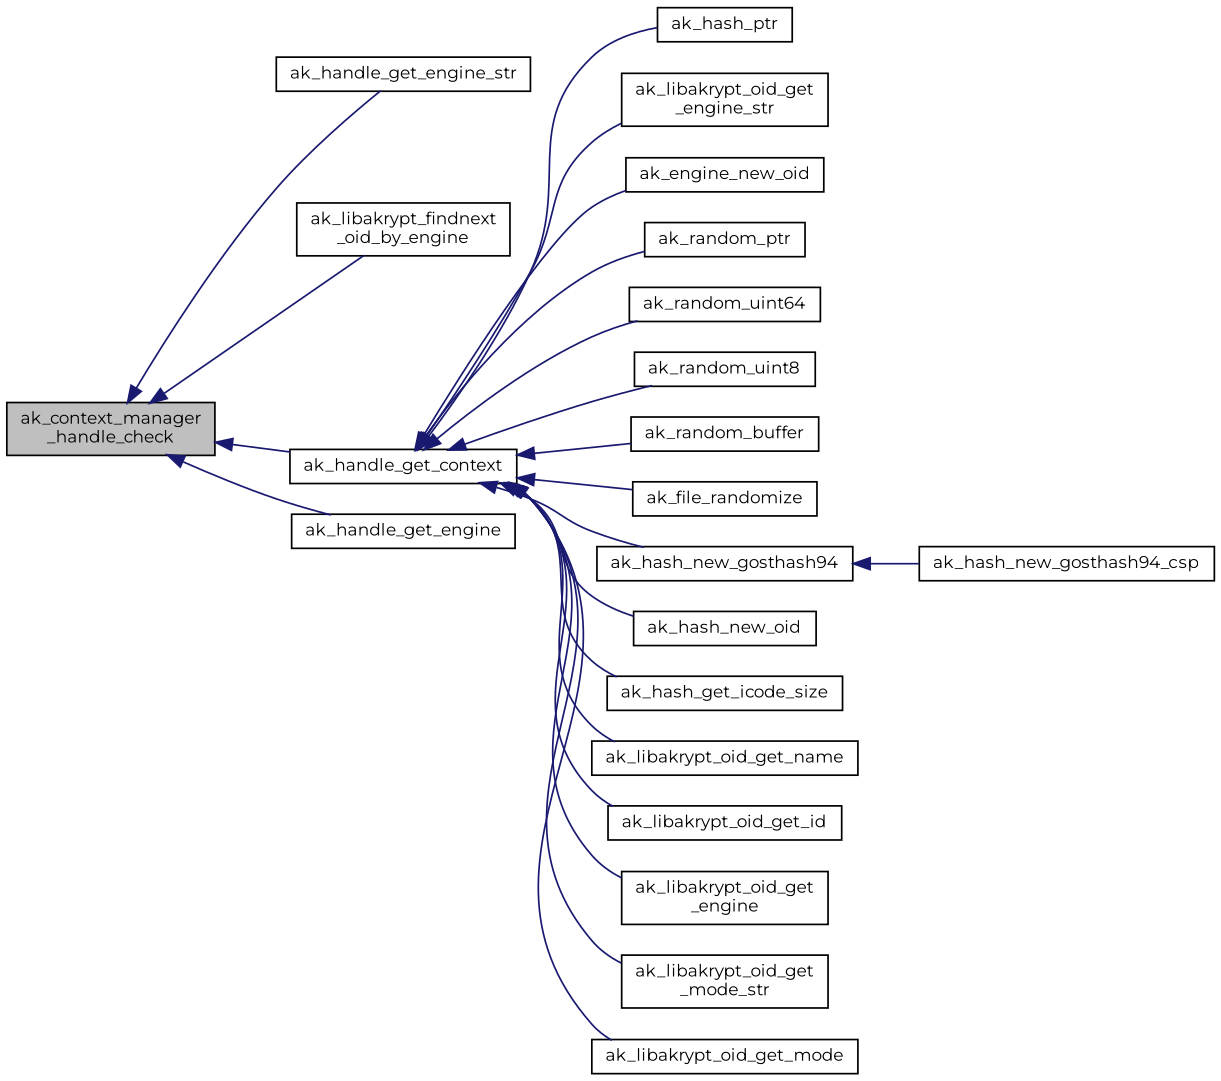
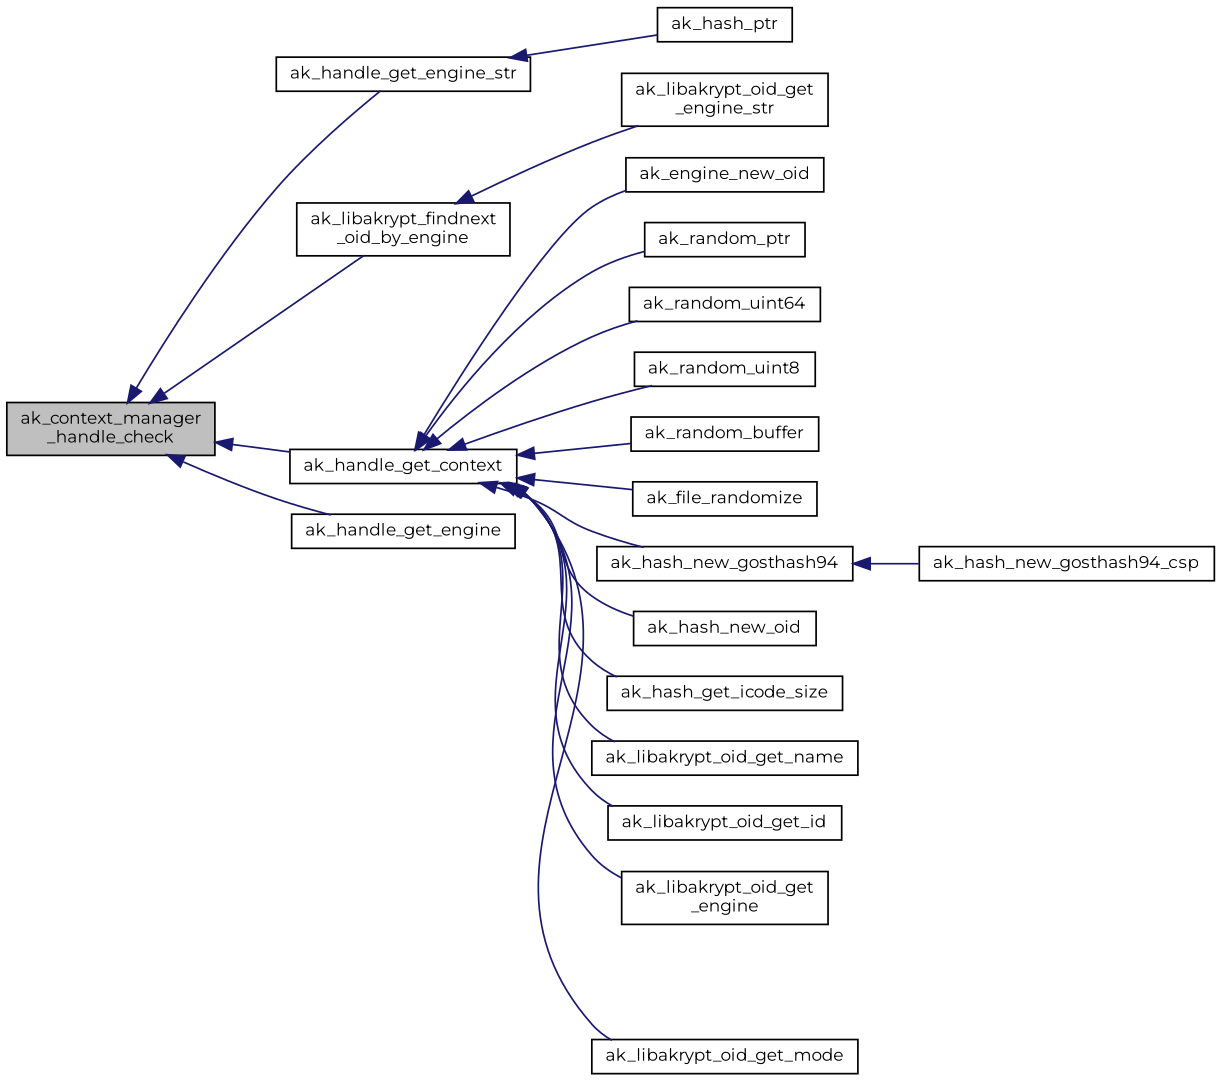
(549, 183) -> (592, 45)
(527, 278) -> (554, 158)
(725, 982) -> none
